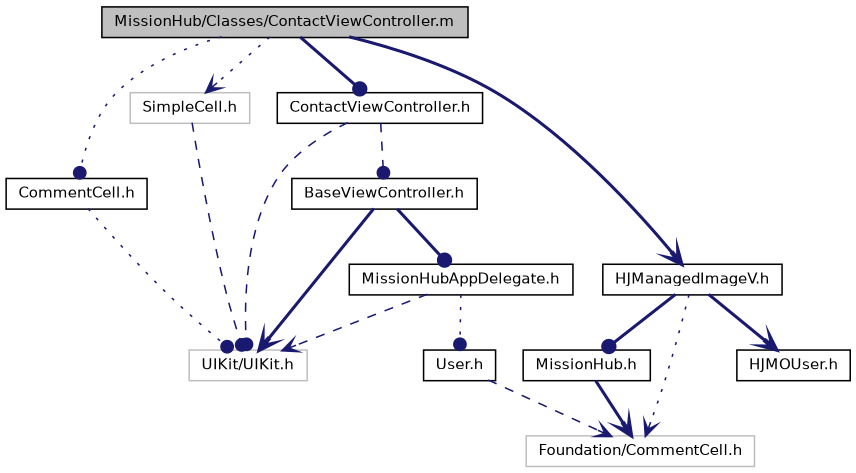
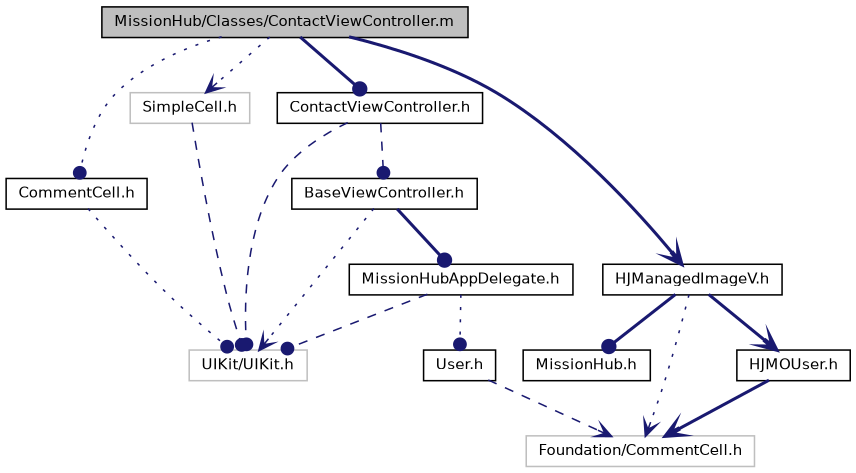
(321, 273) -> (321, 273)
(360, 320) -> (360, 320)
(609, 402) -> (724, 405)
